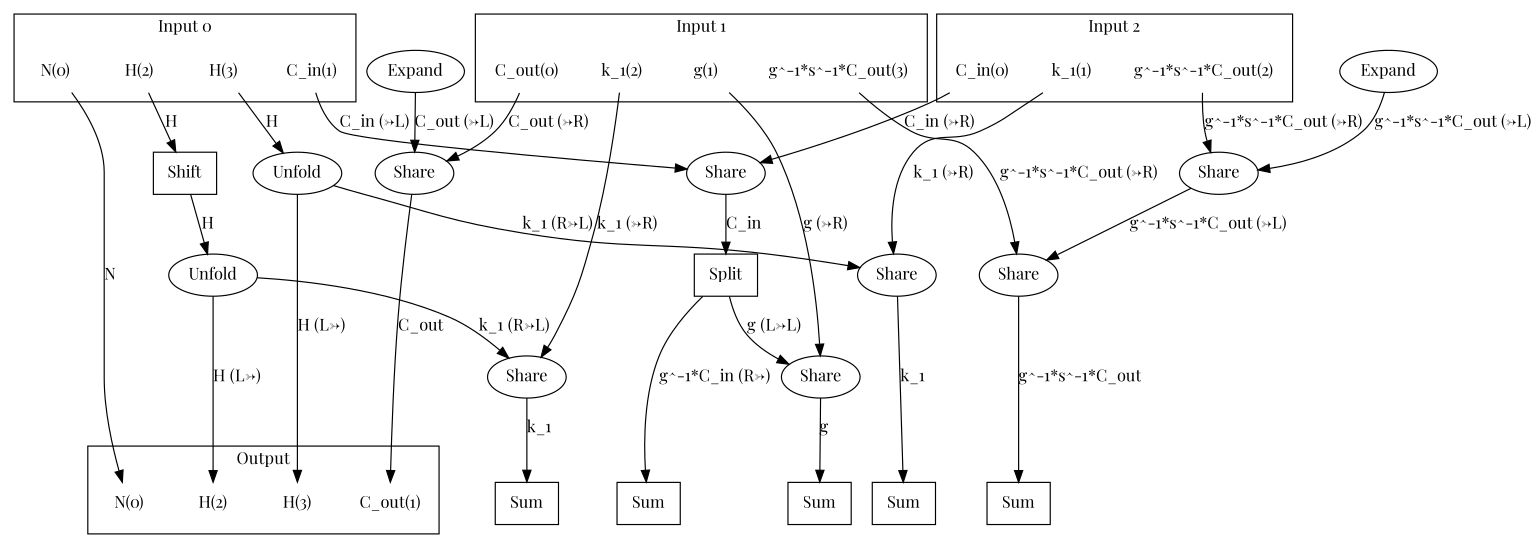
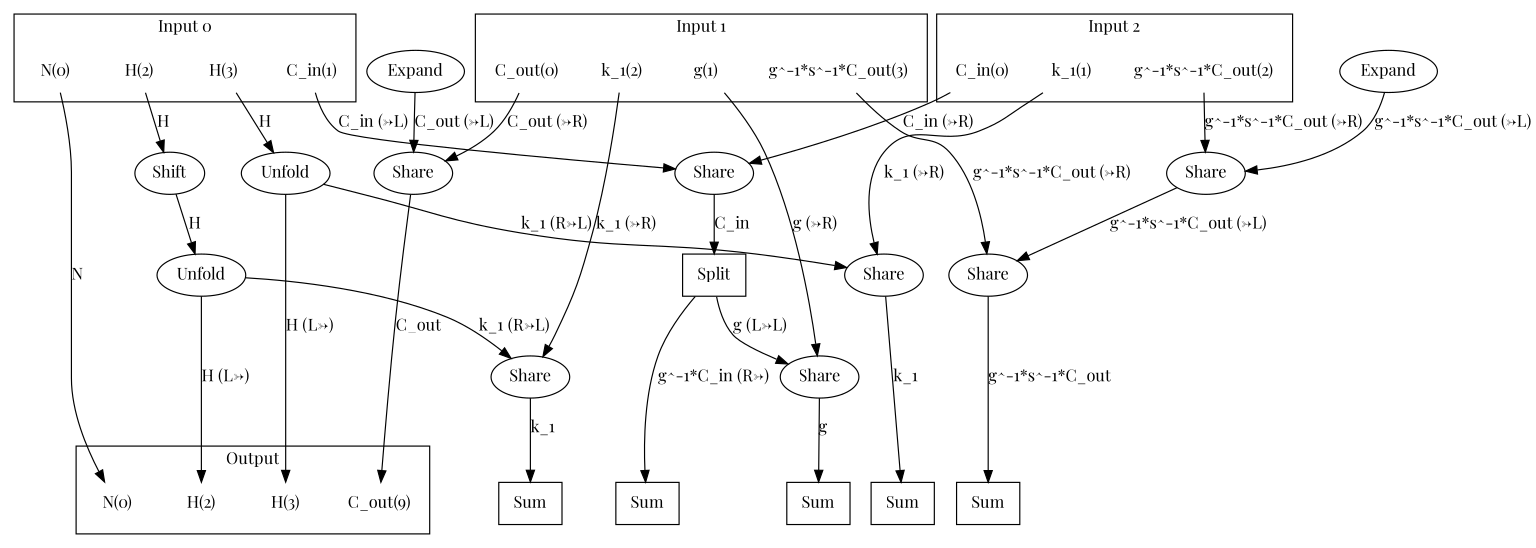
(185, 173) -> (170, 173)
(390, 503) -> (379, 503)
